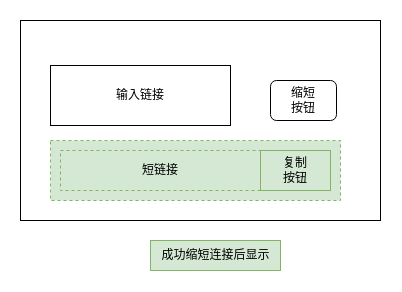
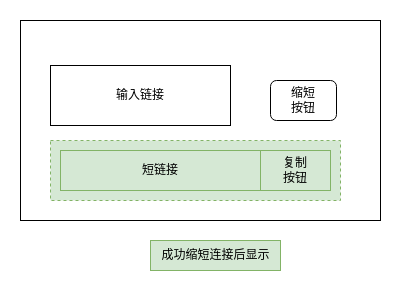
(161, 171) -> (161, 171)
